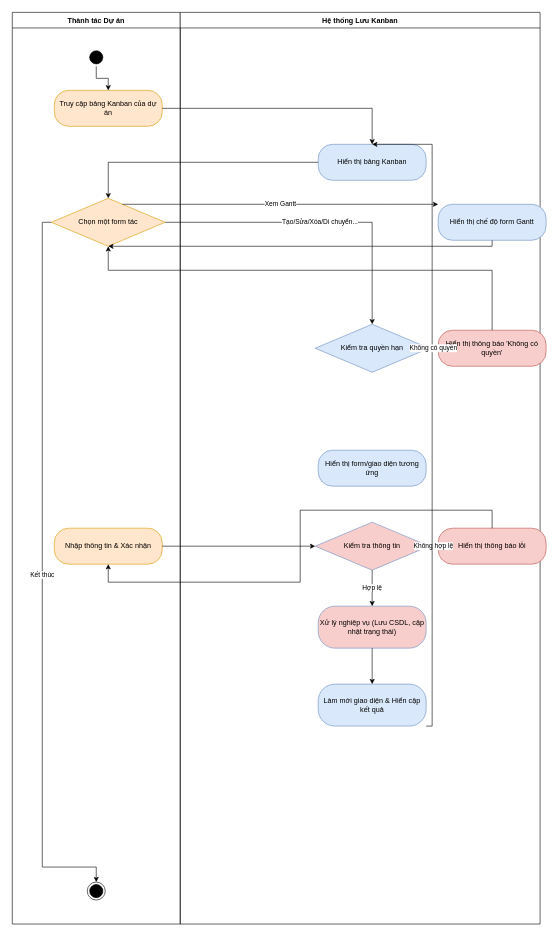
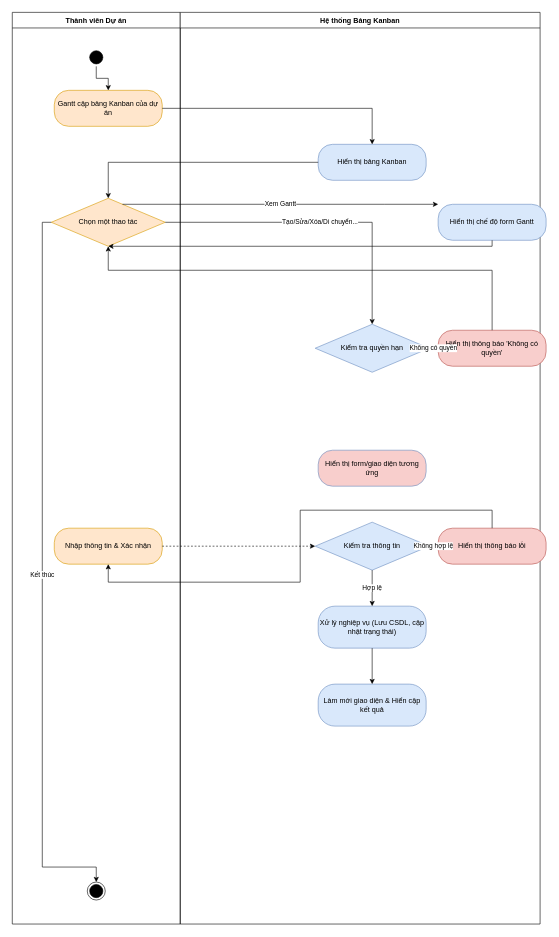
(96, 21) -> (96, 21)
(360, 21) -> (360, 21)
(108, 108) -> (108, 108)
(425, 144) -> none
(108, 222) -> (108, 222)
(372, 468) -> (372, 468)
(236, 546) -> (236, 546)
(372, 546) -> (372, 546)
(372, 627) -> (372, 627)
